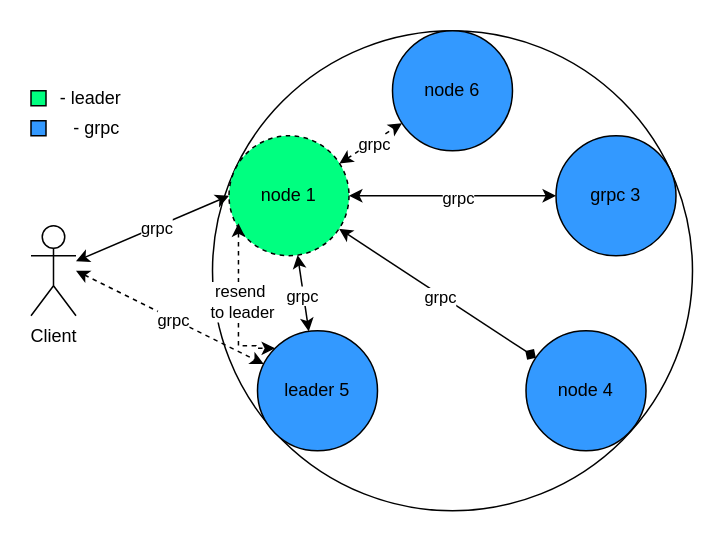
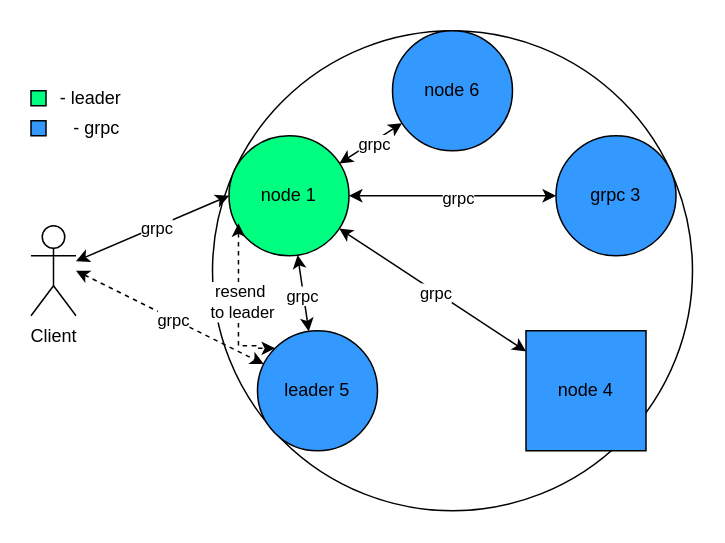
(387, 133) -> (387, 133)
(289, 196) -> (289, 196)
(520, 348) -> (516, 345)
(586, 391) -> (586, 391)
